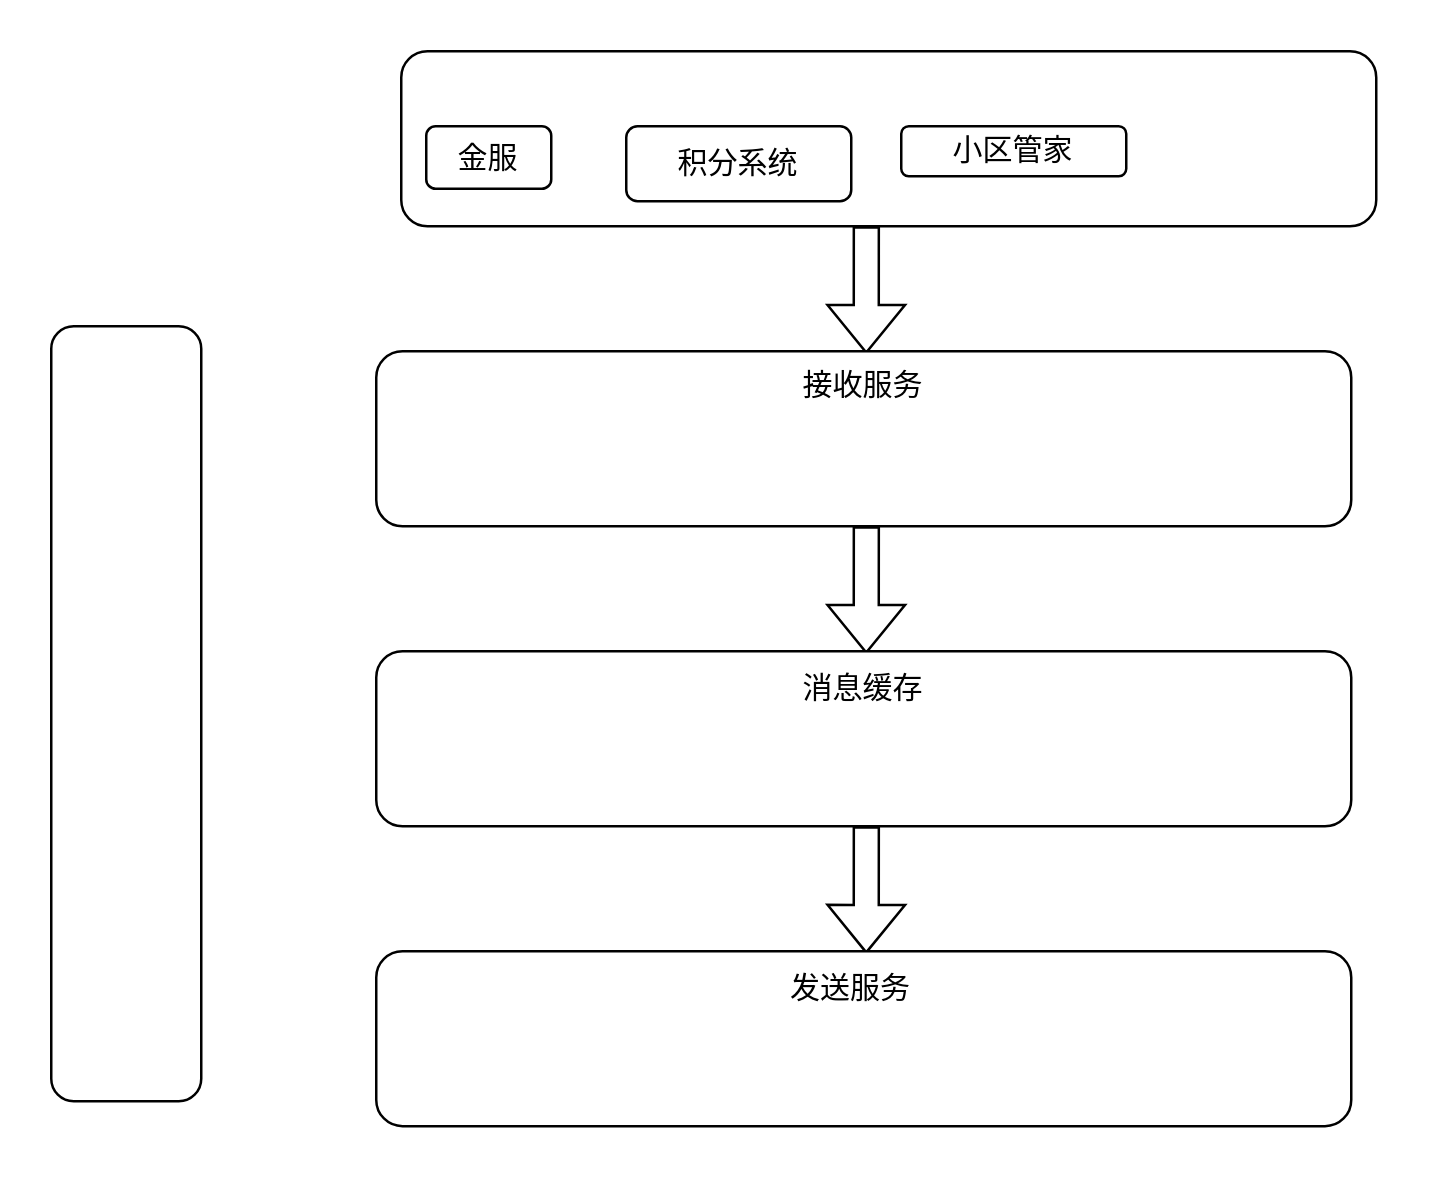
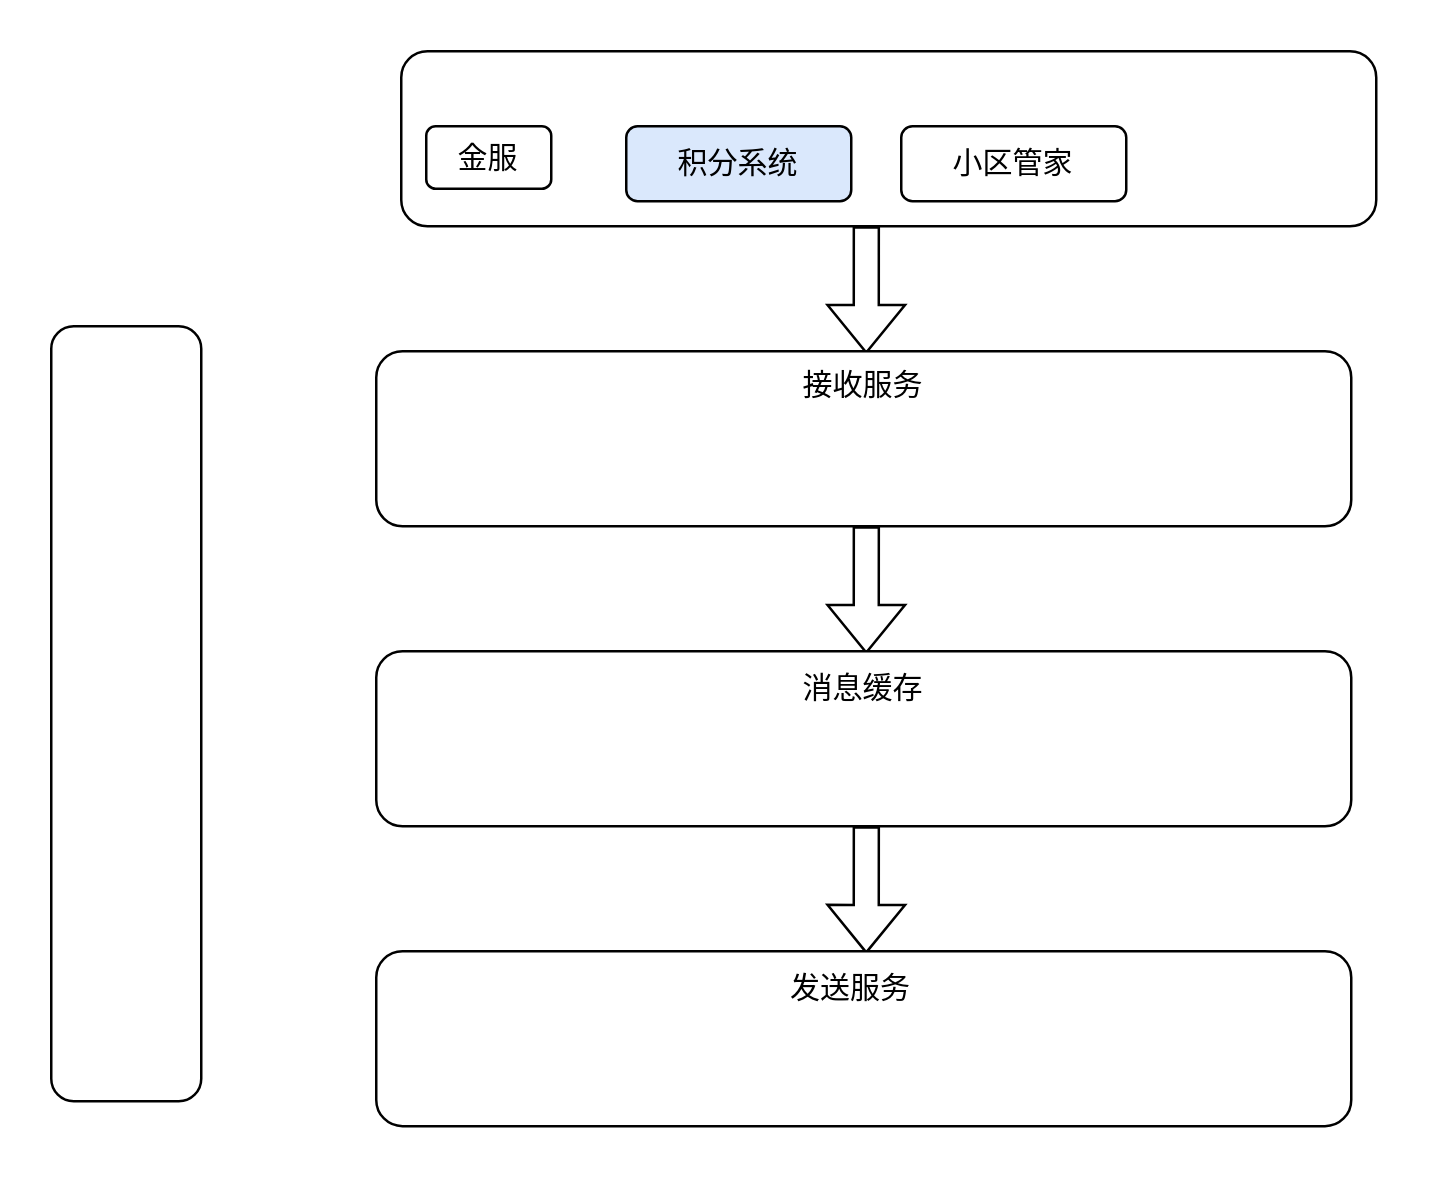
(1014, 151) -> (1014, 164)
(739, 164) -> (739, 164)
